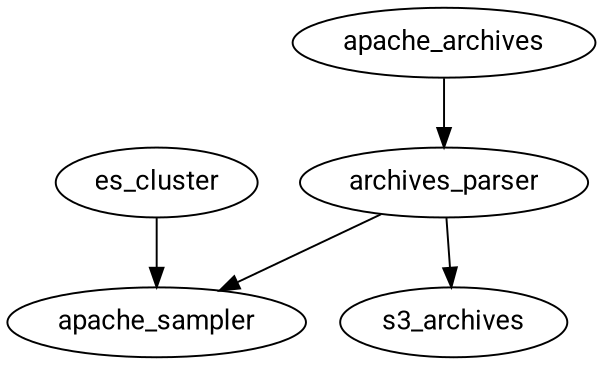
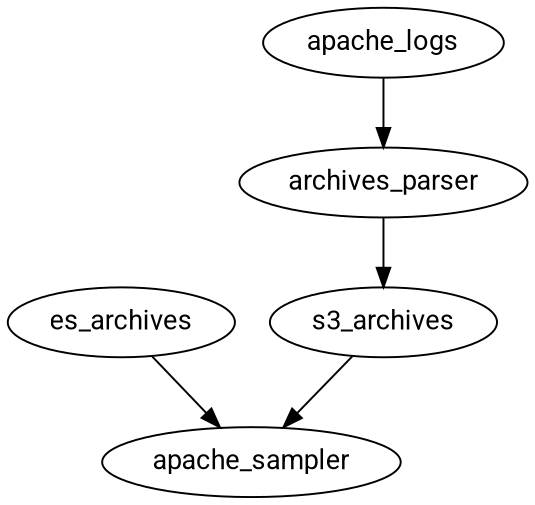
(444, 43) -> (383, 43)
(157, 183) -> (121, 322)
(309, 248) -> (325, 385)
